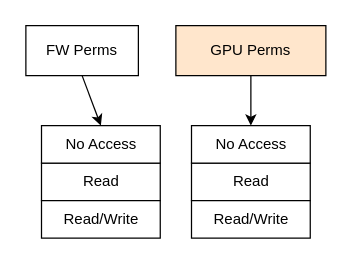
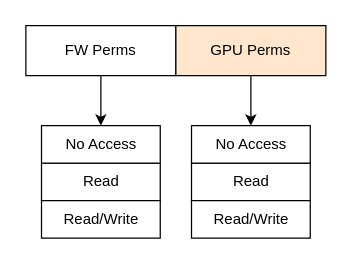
(82, 51) -> (101, 51)
